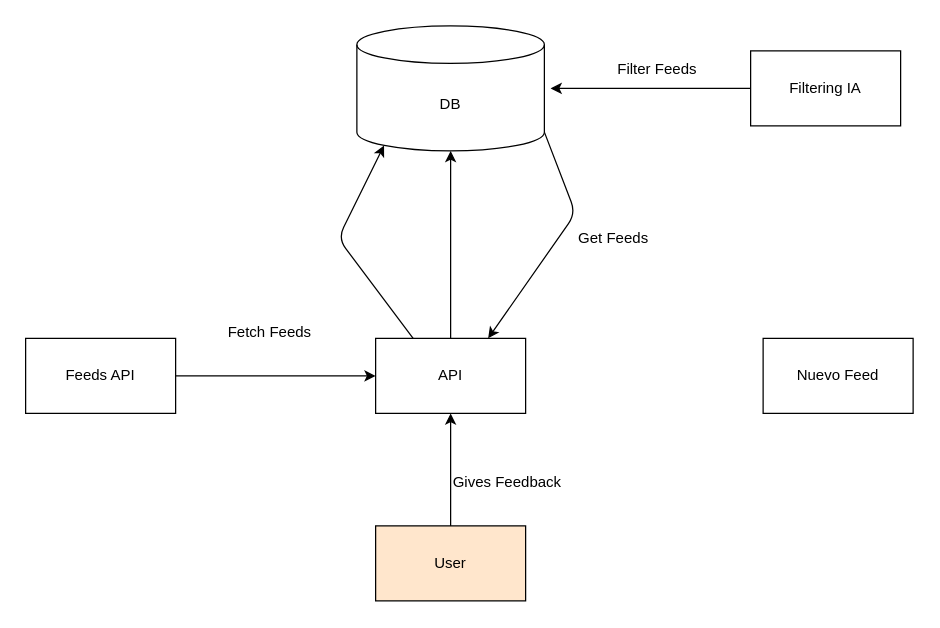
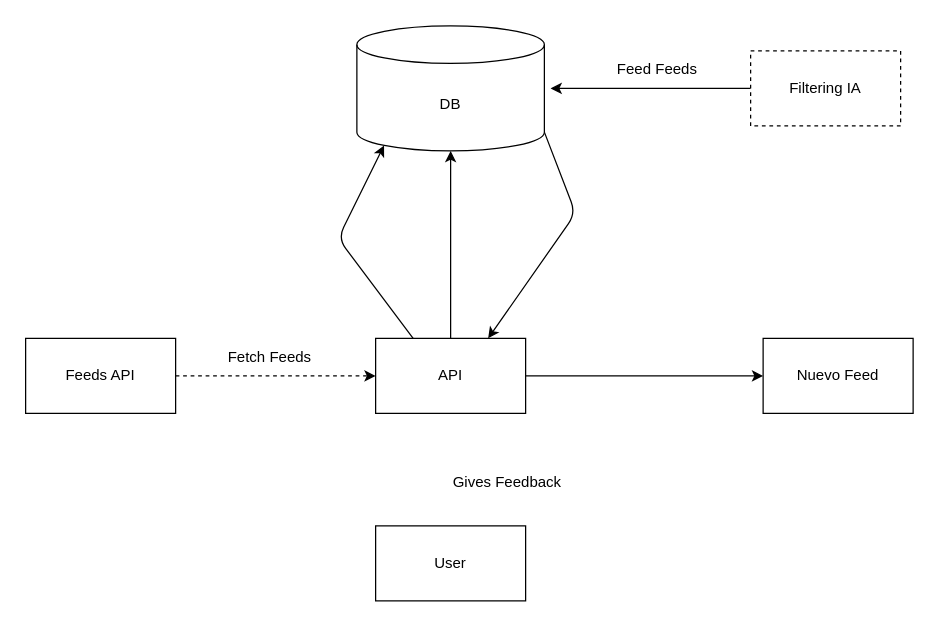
(658, 69) -> (658, 69)
(826, 88) -> (826, 88)
(613, 238) -> none
(269, 332) -> (269, 357)
(270, 376) -> (270, 376)
none -> (640, 376)
(451, 473) -> none
(451, 563) -> (451, 563)
